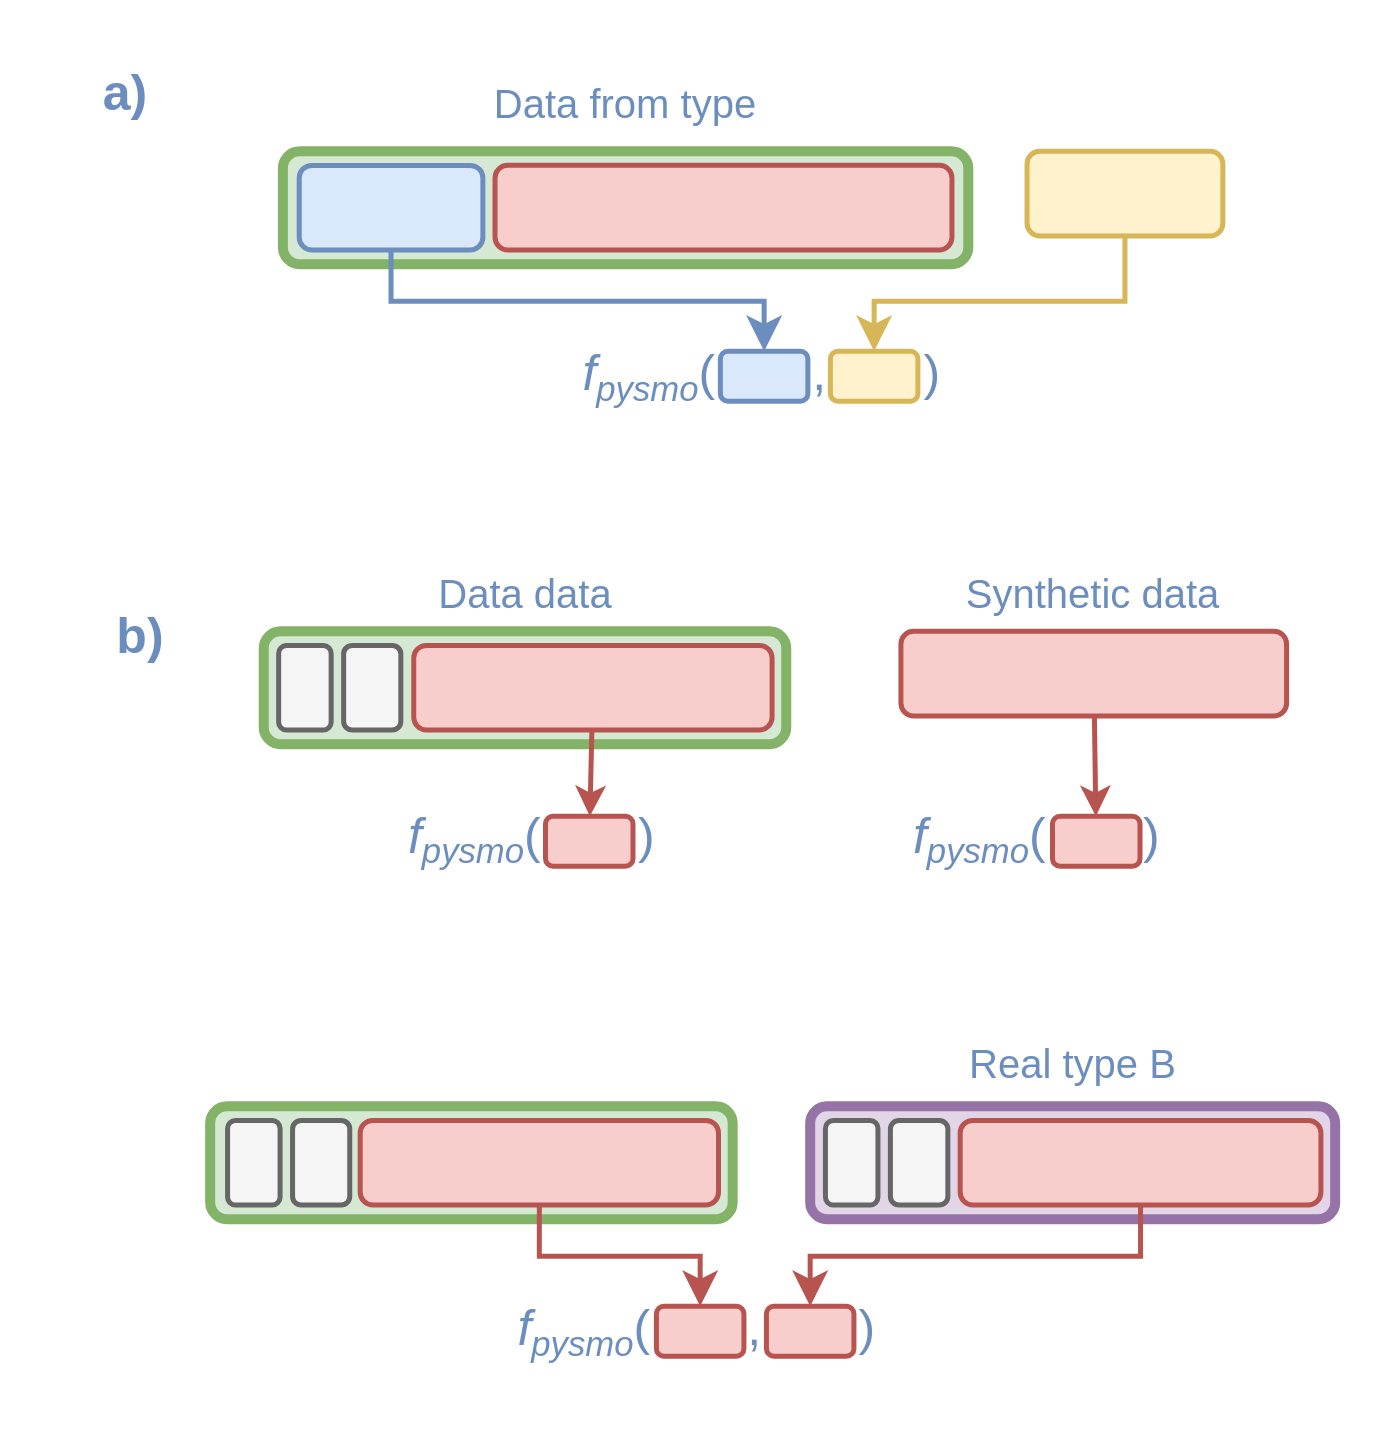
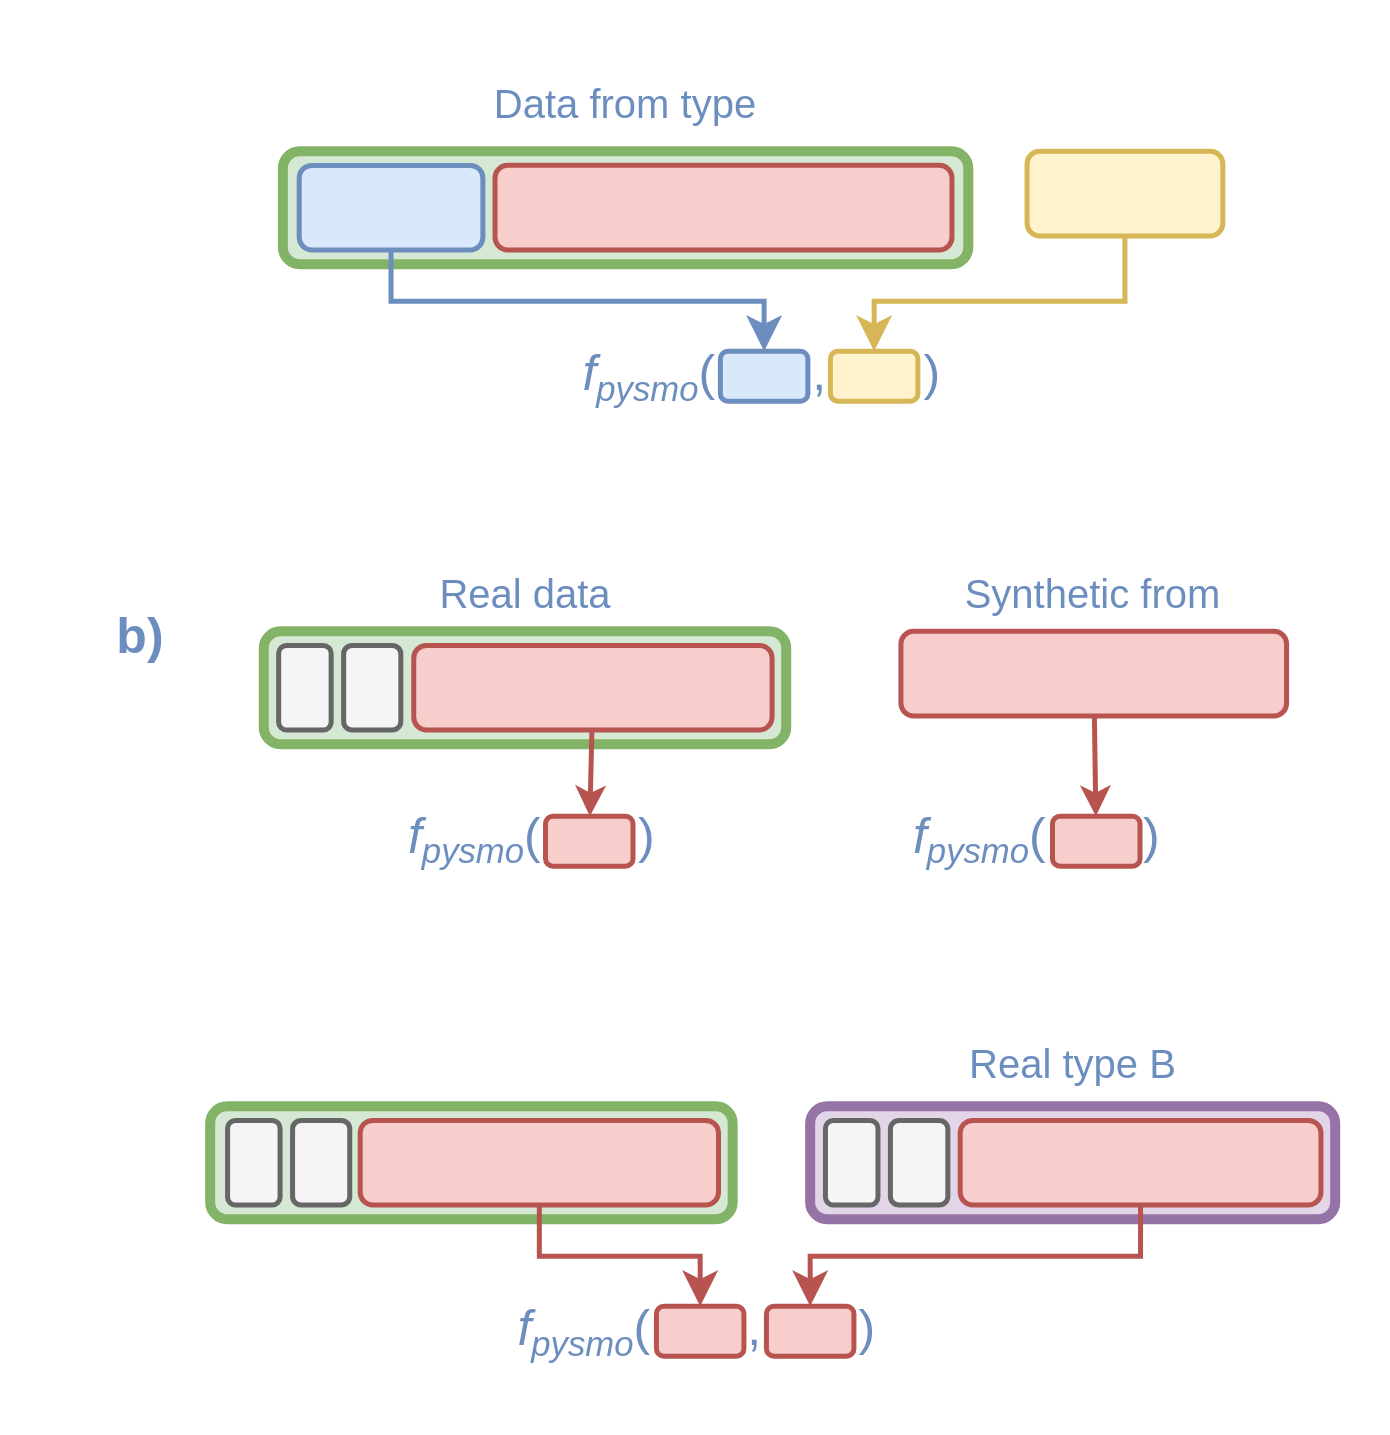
(126, 91) -> none
(526, 594) -> (526, 594)
(1094, 594) -> (1094, 594)
